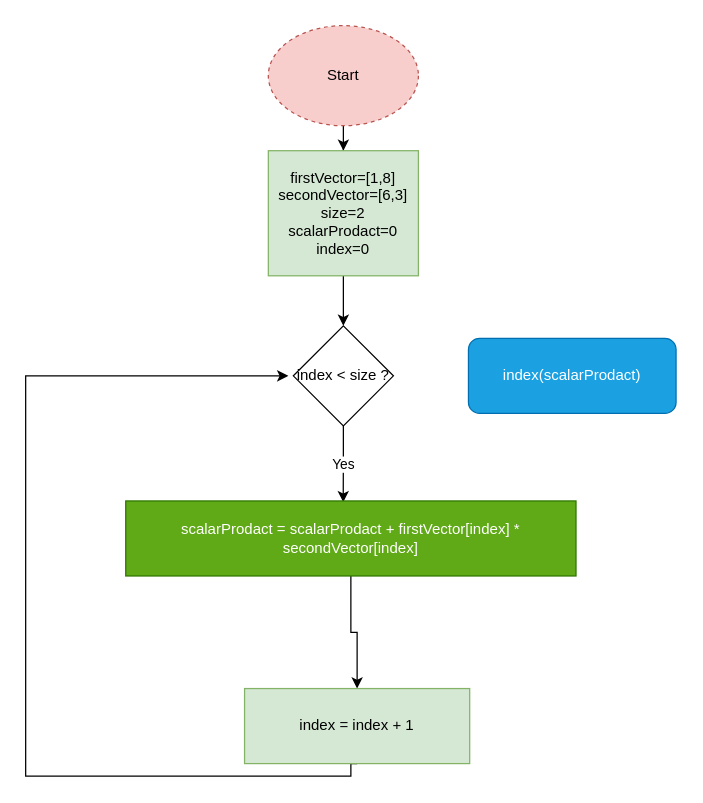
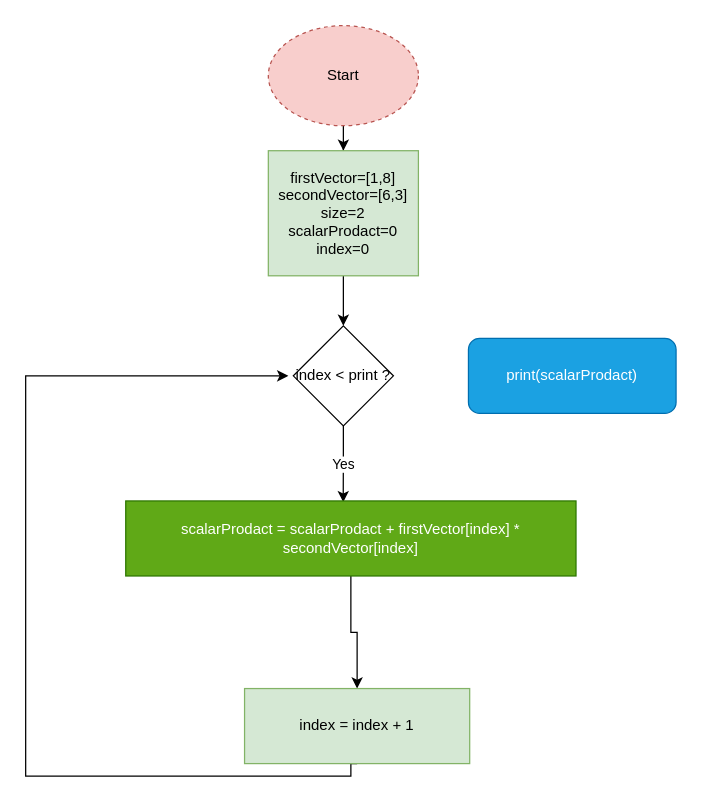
(343, 376) -> (343, 376)
(572, 376) -> (572, 376)
